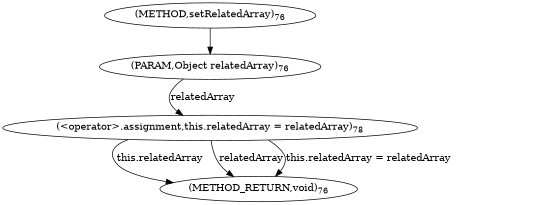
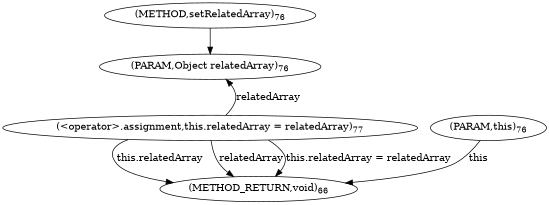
(170, 94) -> (235, 101)
(358, 127) -> (358, 127)
none -> (488, 128)
(323, 188) -> (323, 188)
